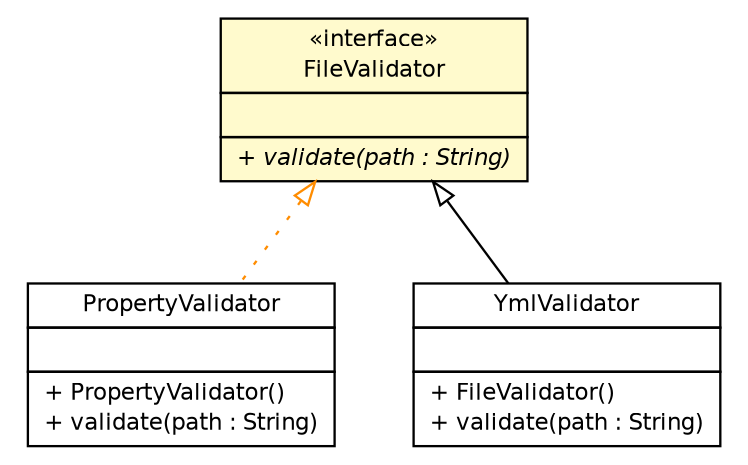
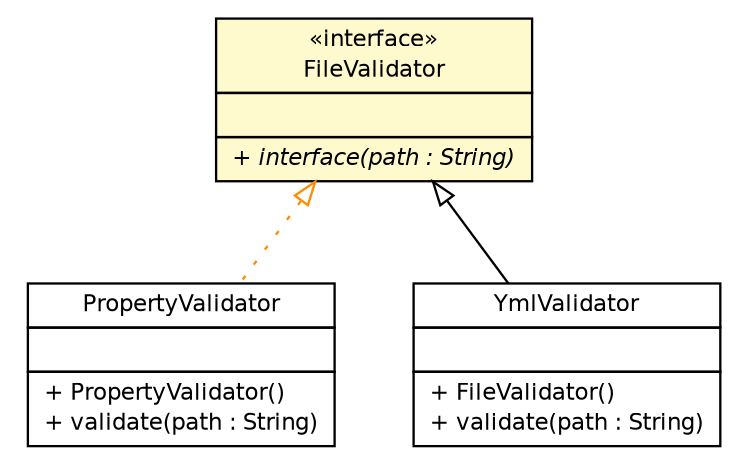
(374, 158) -> (374, 158)
